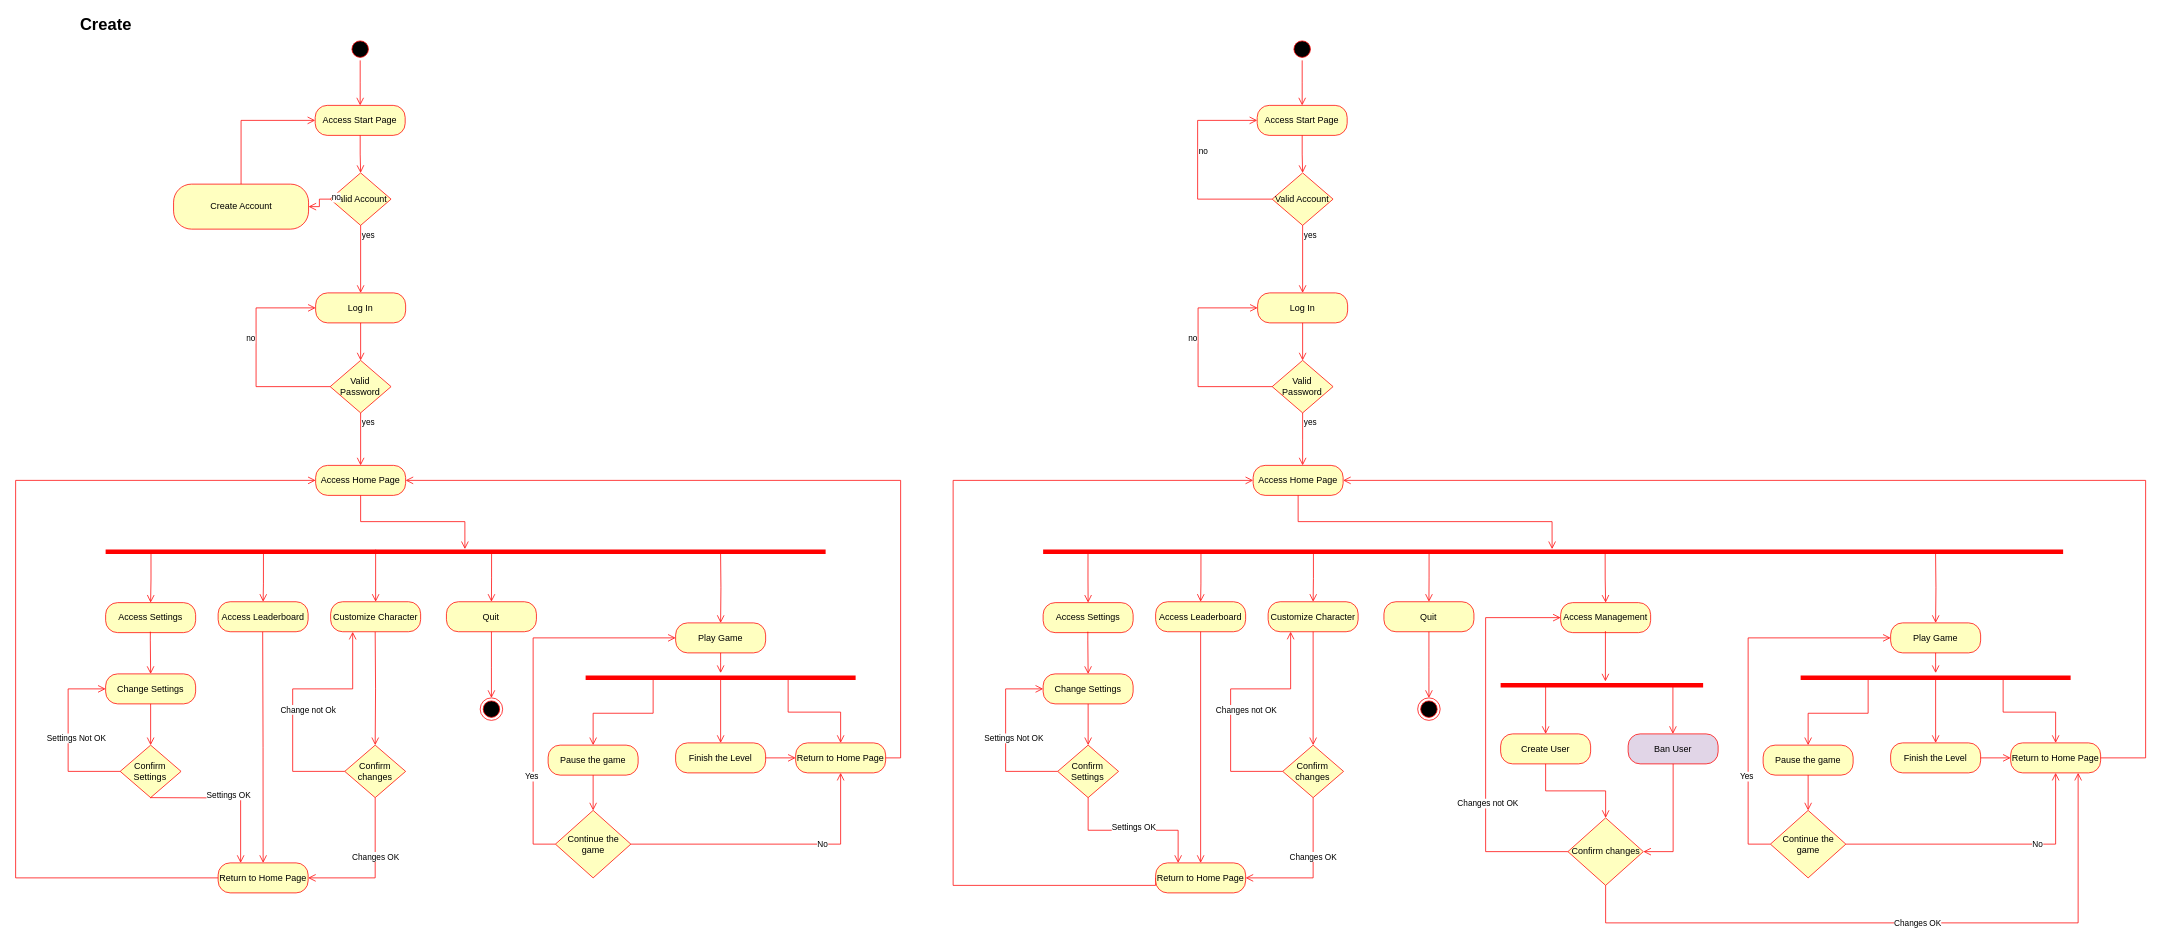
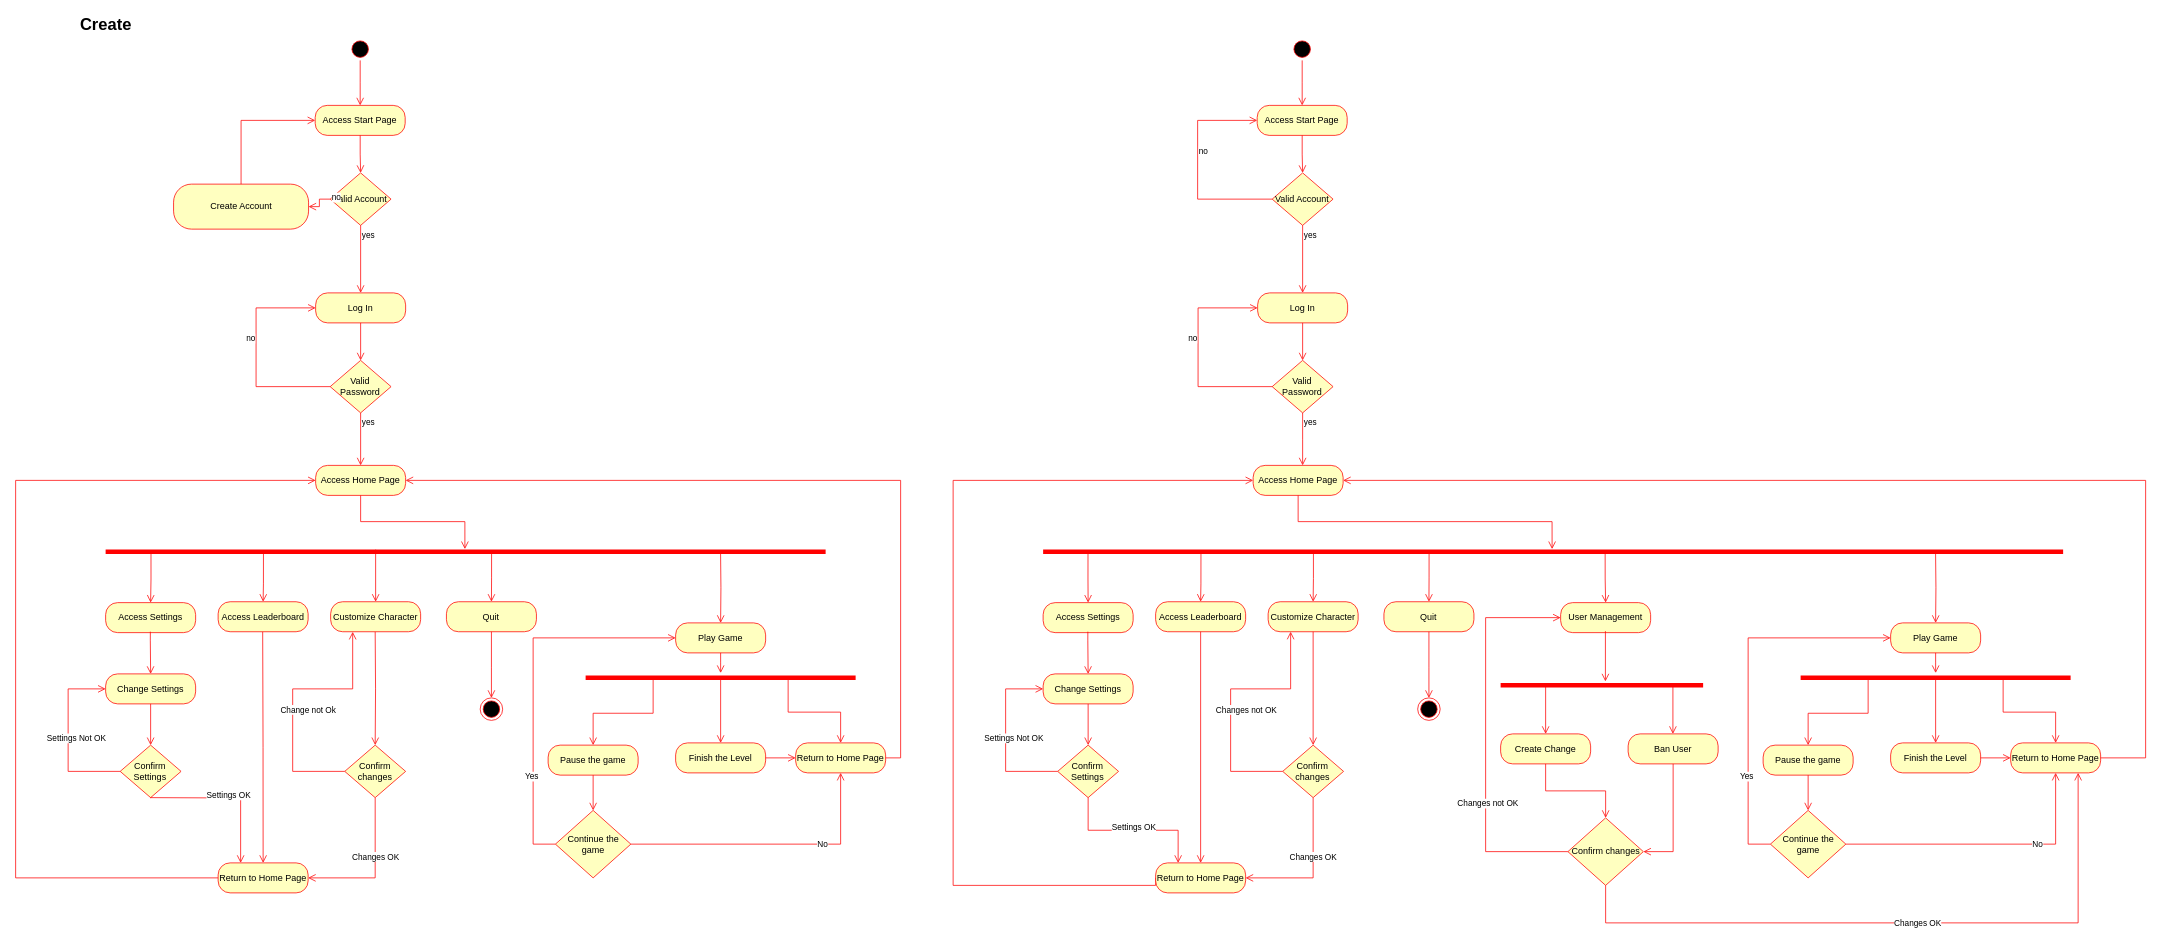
(1605, 618) -> (1605, 618)
(1545, 749) -> (1545, 749)
(1673, 749) -> (1673, 749)
